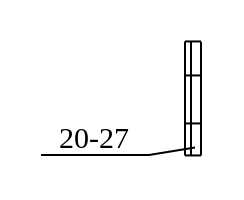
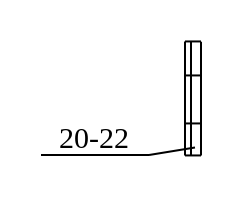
(95, 137) -> (95, 137)
